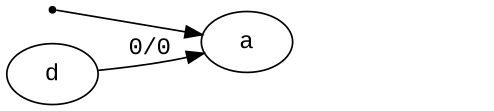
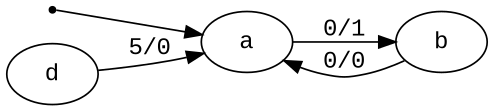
none -> (442, 42)
(150, 48) -> (150, 48)
